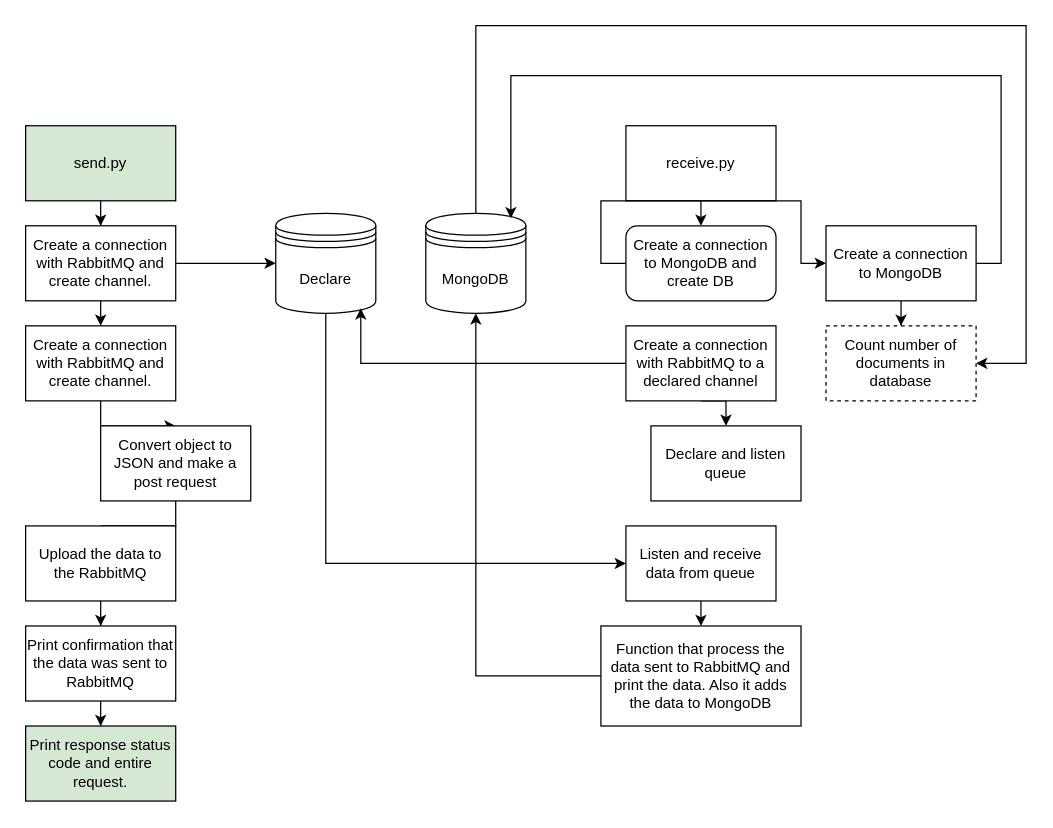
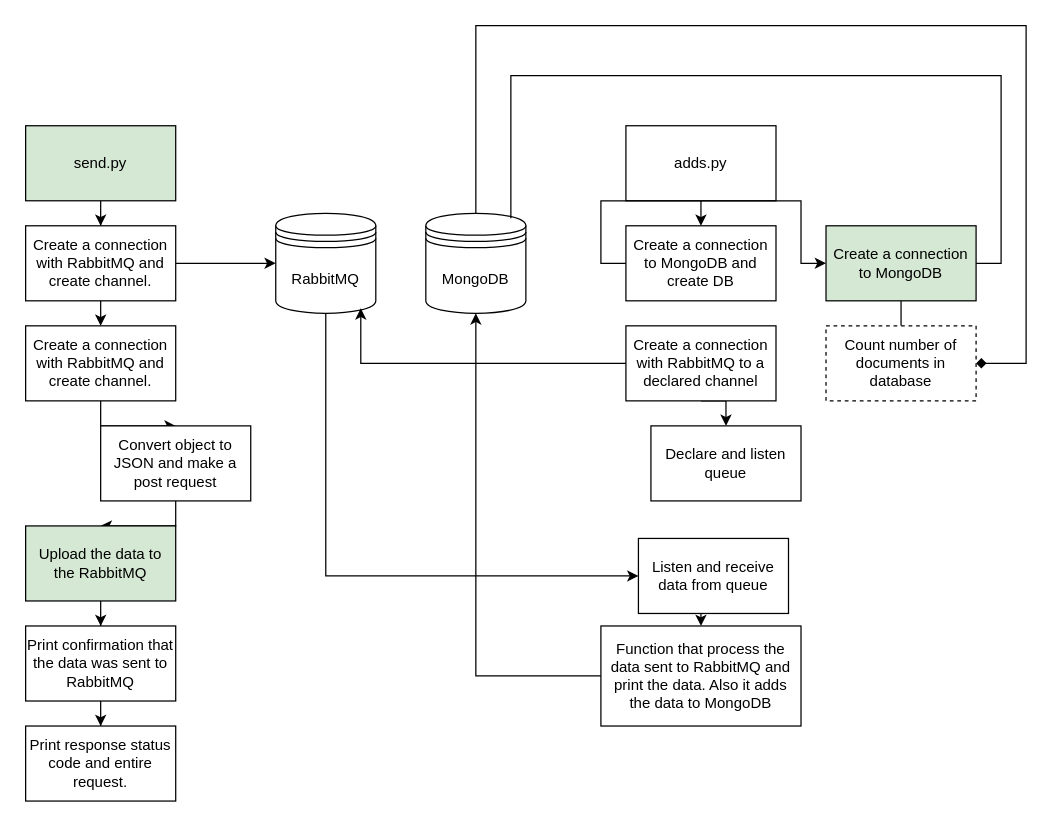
(701, 163) -> (701, 163)
(511, 208) -> (511, 211)
(701, 263) -> (701, 263)
(901, 263) -> (901, 263)
(326, 279) -> (326, 279)
(901, 316) -> (901, 319)
(986, 363) -> (986, 363)
(106, 526) -> (110, 526)
(101, 563) -> (101, 563)
(701, 563) -> (713, 576)
(101, 763) -> (101, 763)
